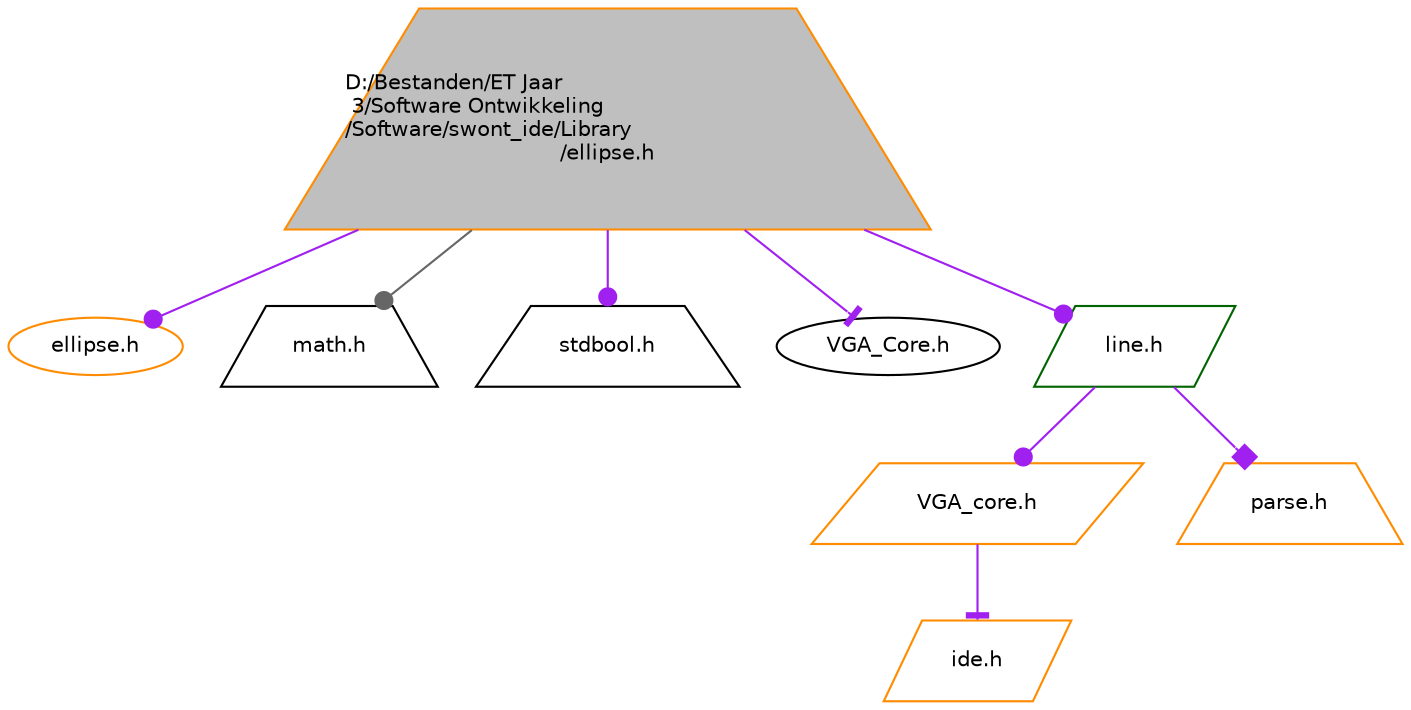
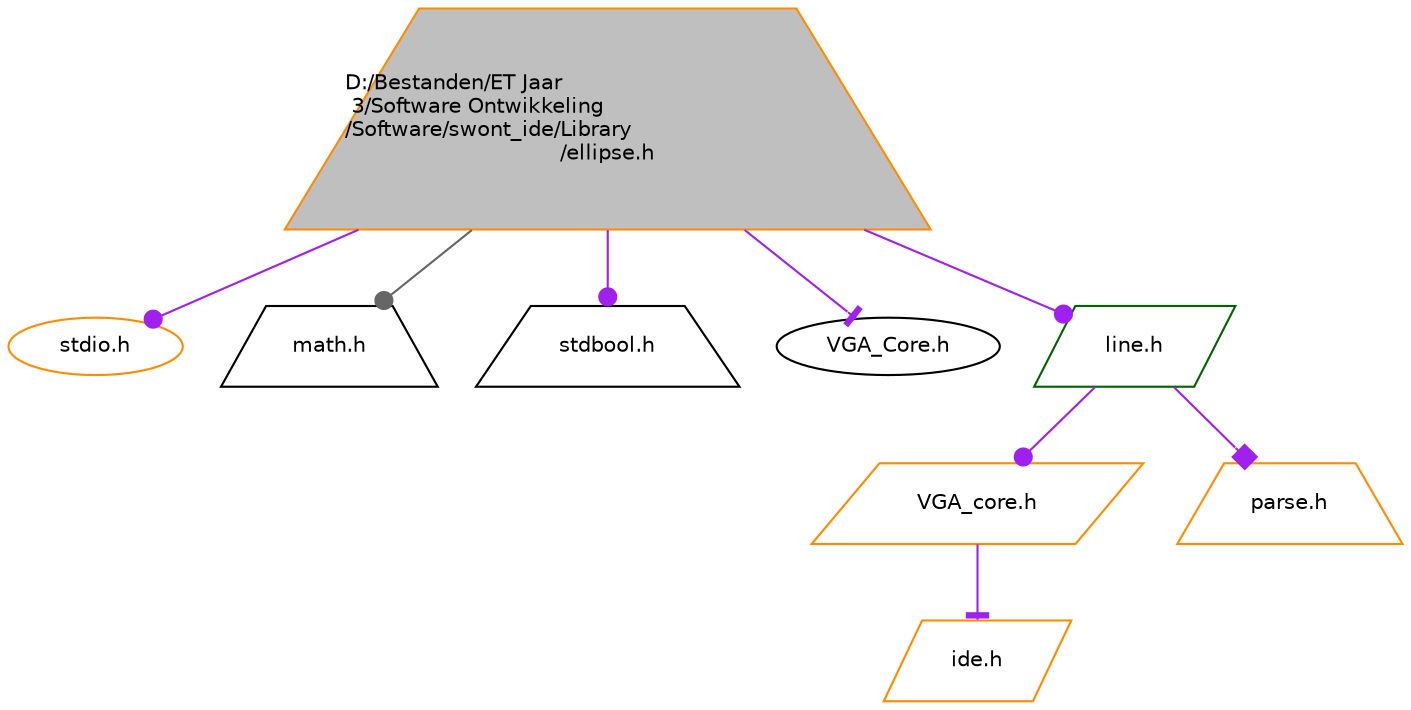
(96, 346) -> (96, 346)
